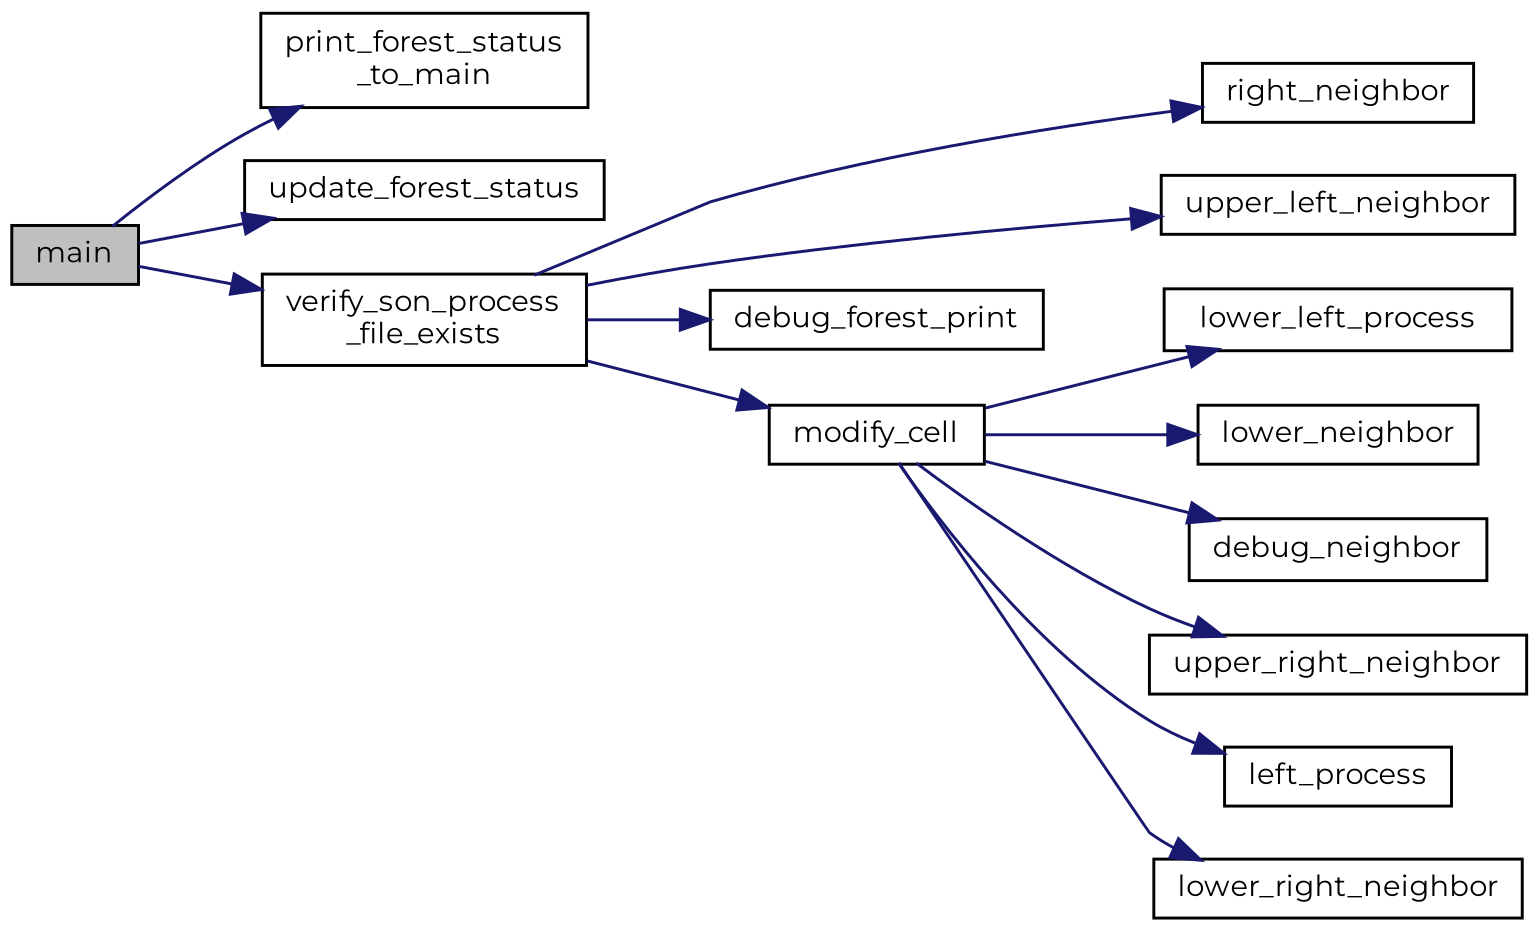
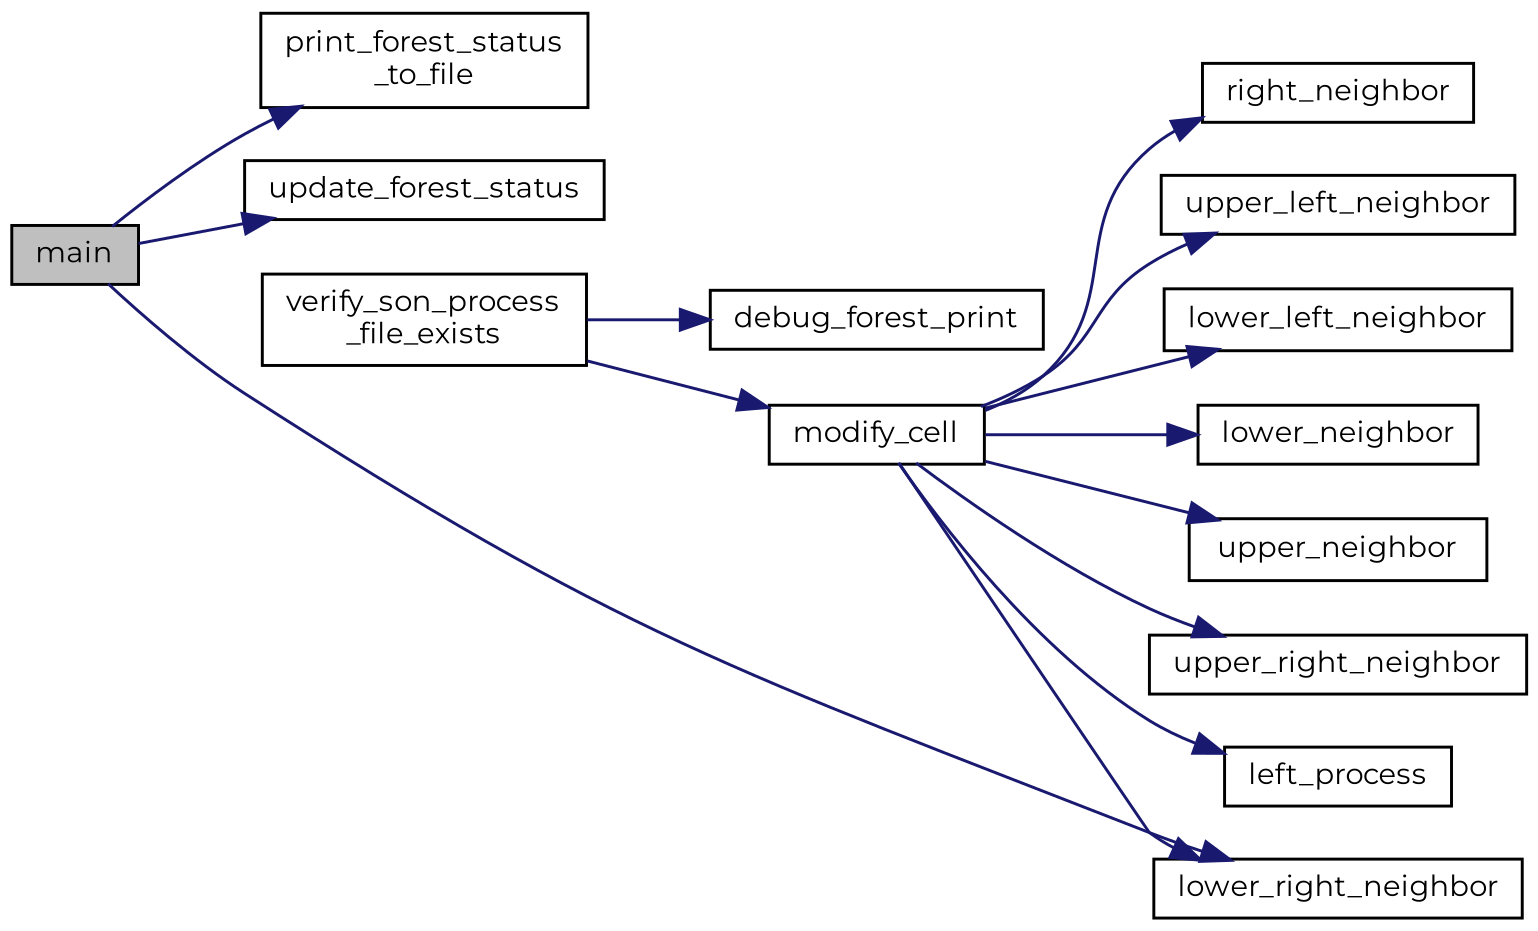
(424, 60) -> (424, 60)
(846, 168) -> (1093, 280)
(858, 245) -> (1107, 303)
(185, 275) -> (629, 617)
(1338, 320) -> (1338, 320)
(1338, 550) -> (1338, 550)
